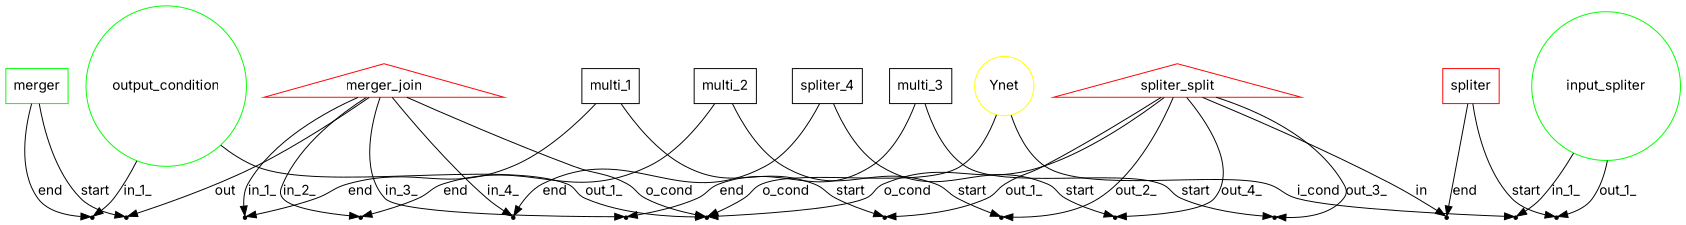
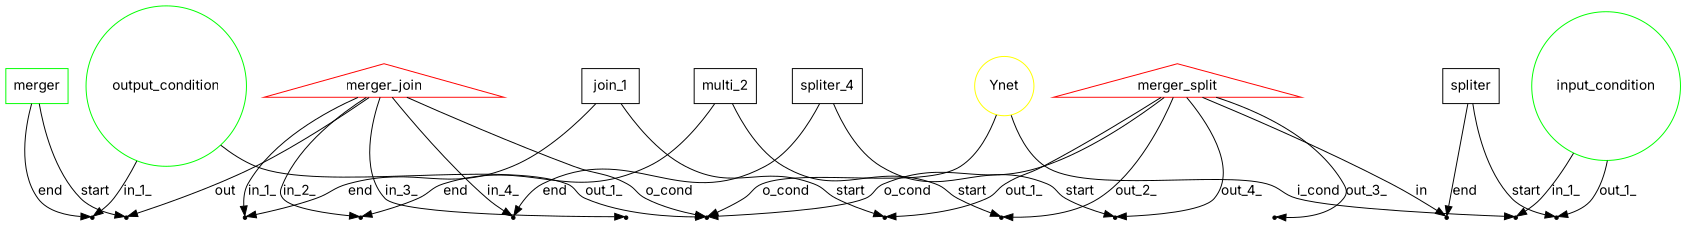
(611, 86) -> (611, 86)
(921, 86) -> none
(1177, 86) -> (1177, 86)
(1471, 86) -> (1471, 86)
(1606, 86) -> (1606, 86)
